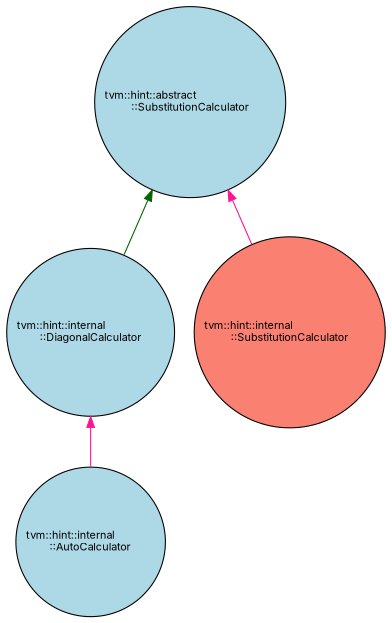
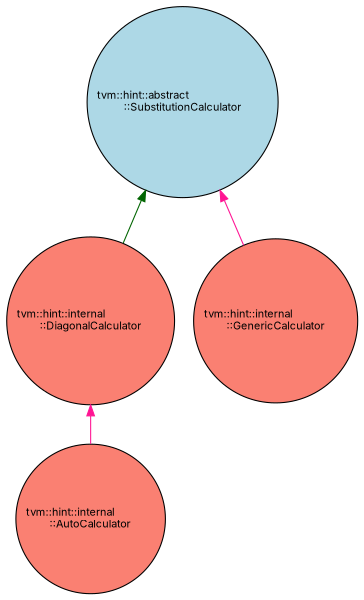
(91, 332) -> (91, 321)
(290, 332) -> (276, 321)
(91, 542) -> (91, 519)
